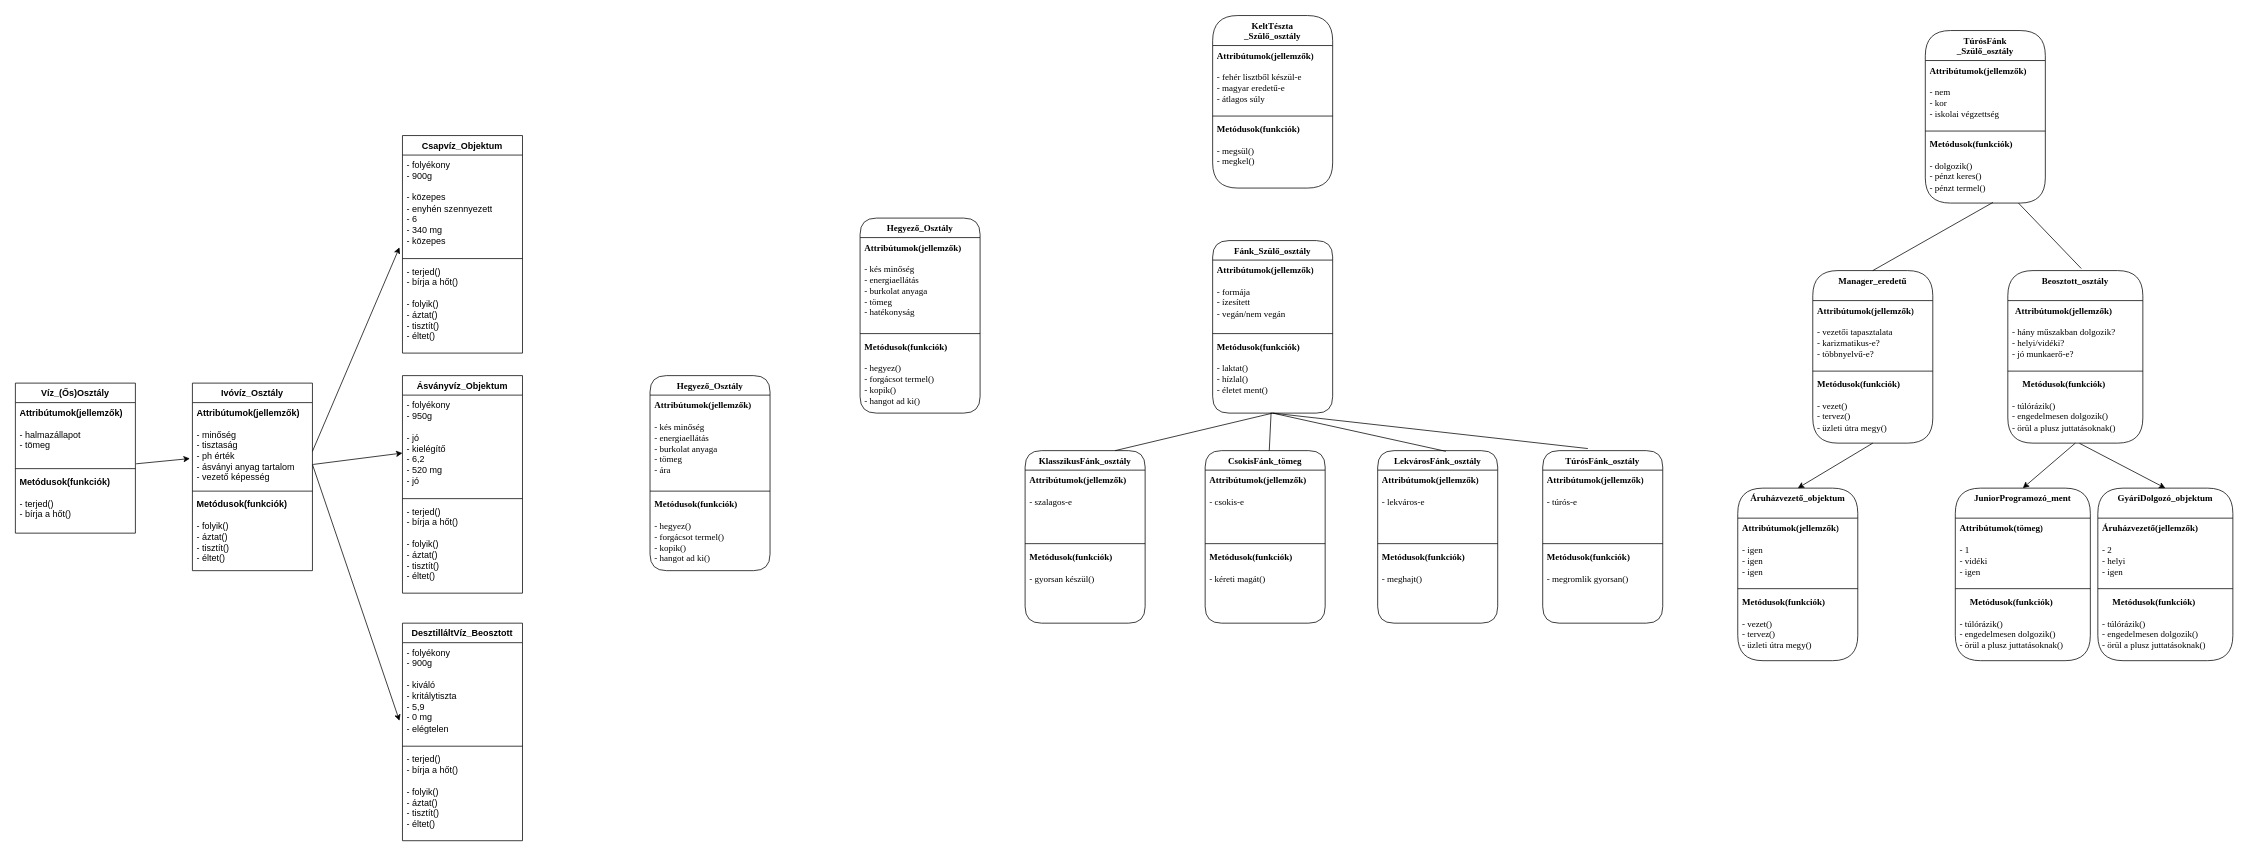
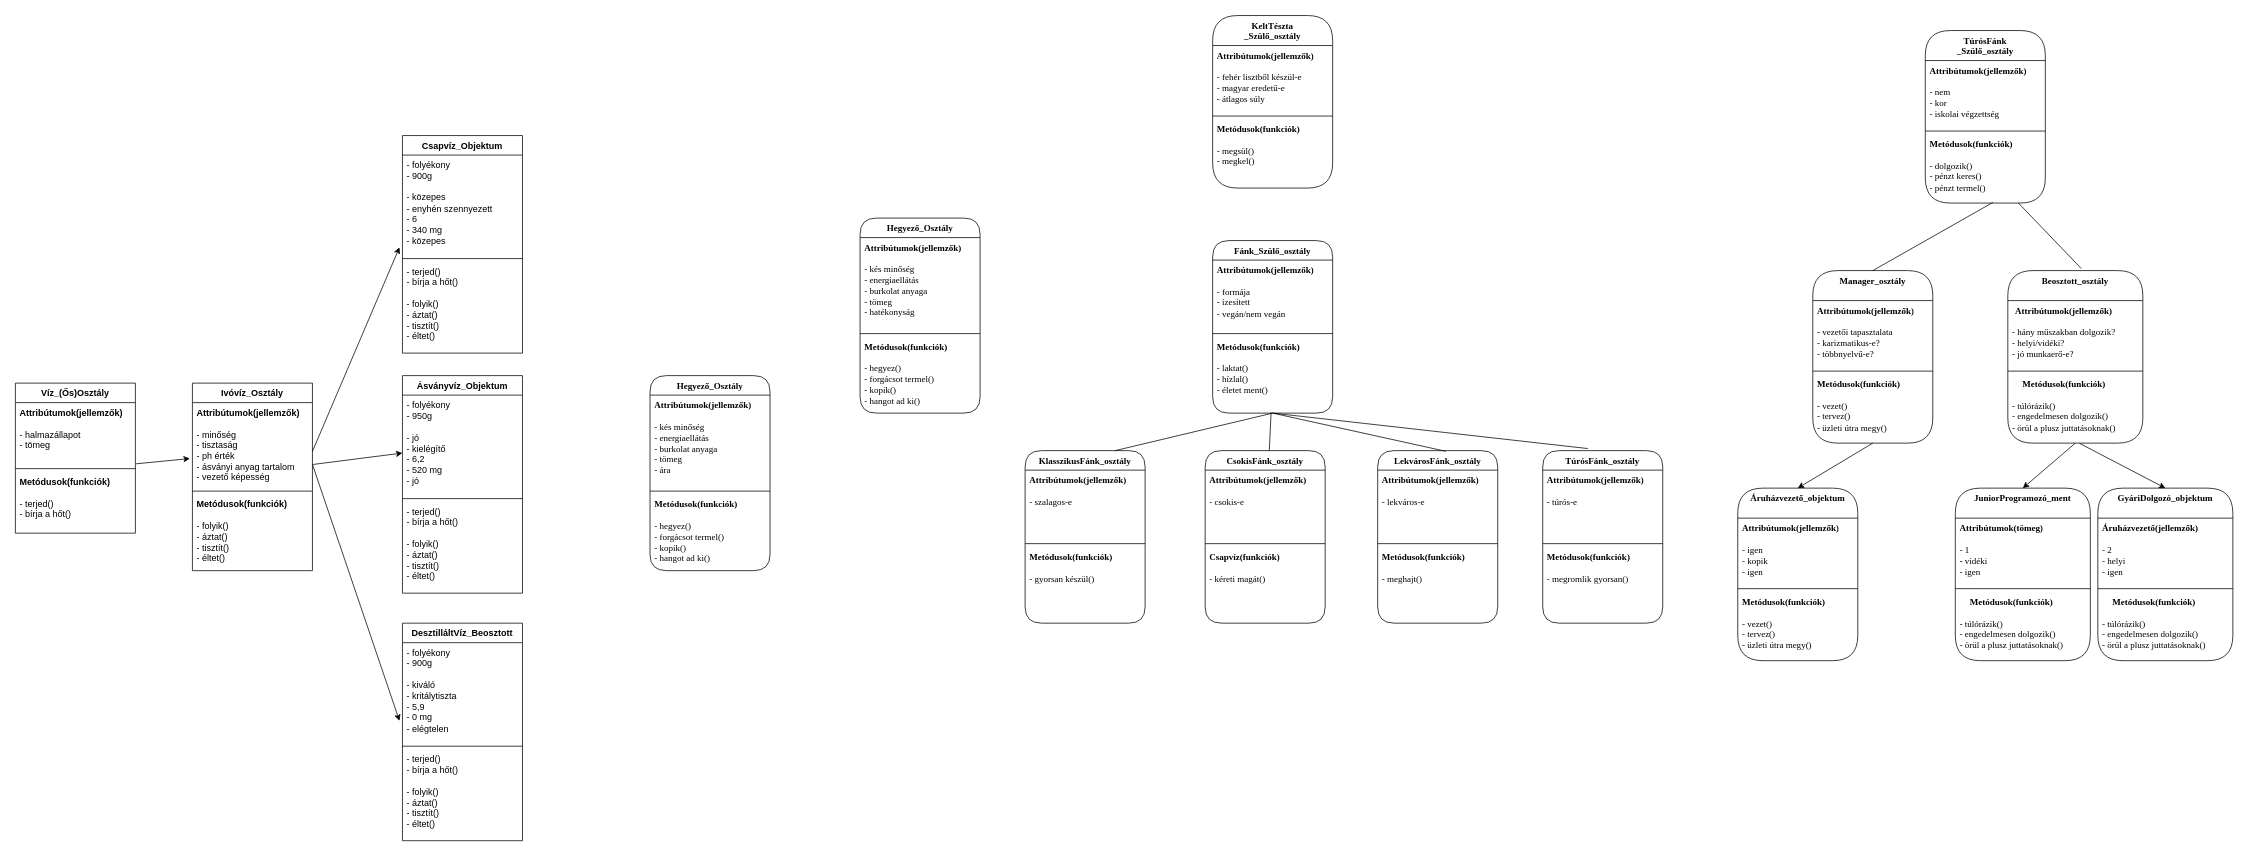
(1872, 281) -> (1872, 281)
(1265, 461) -> (1265, 461)
(1796, 545) -> (1796, 545)
(1256, 562) -> (1251, 562)
